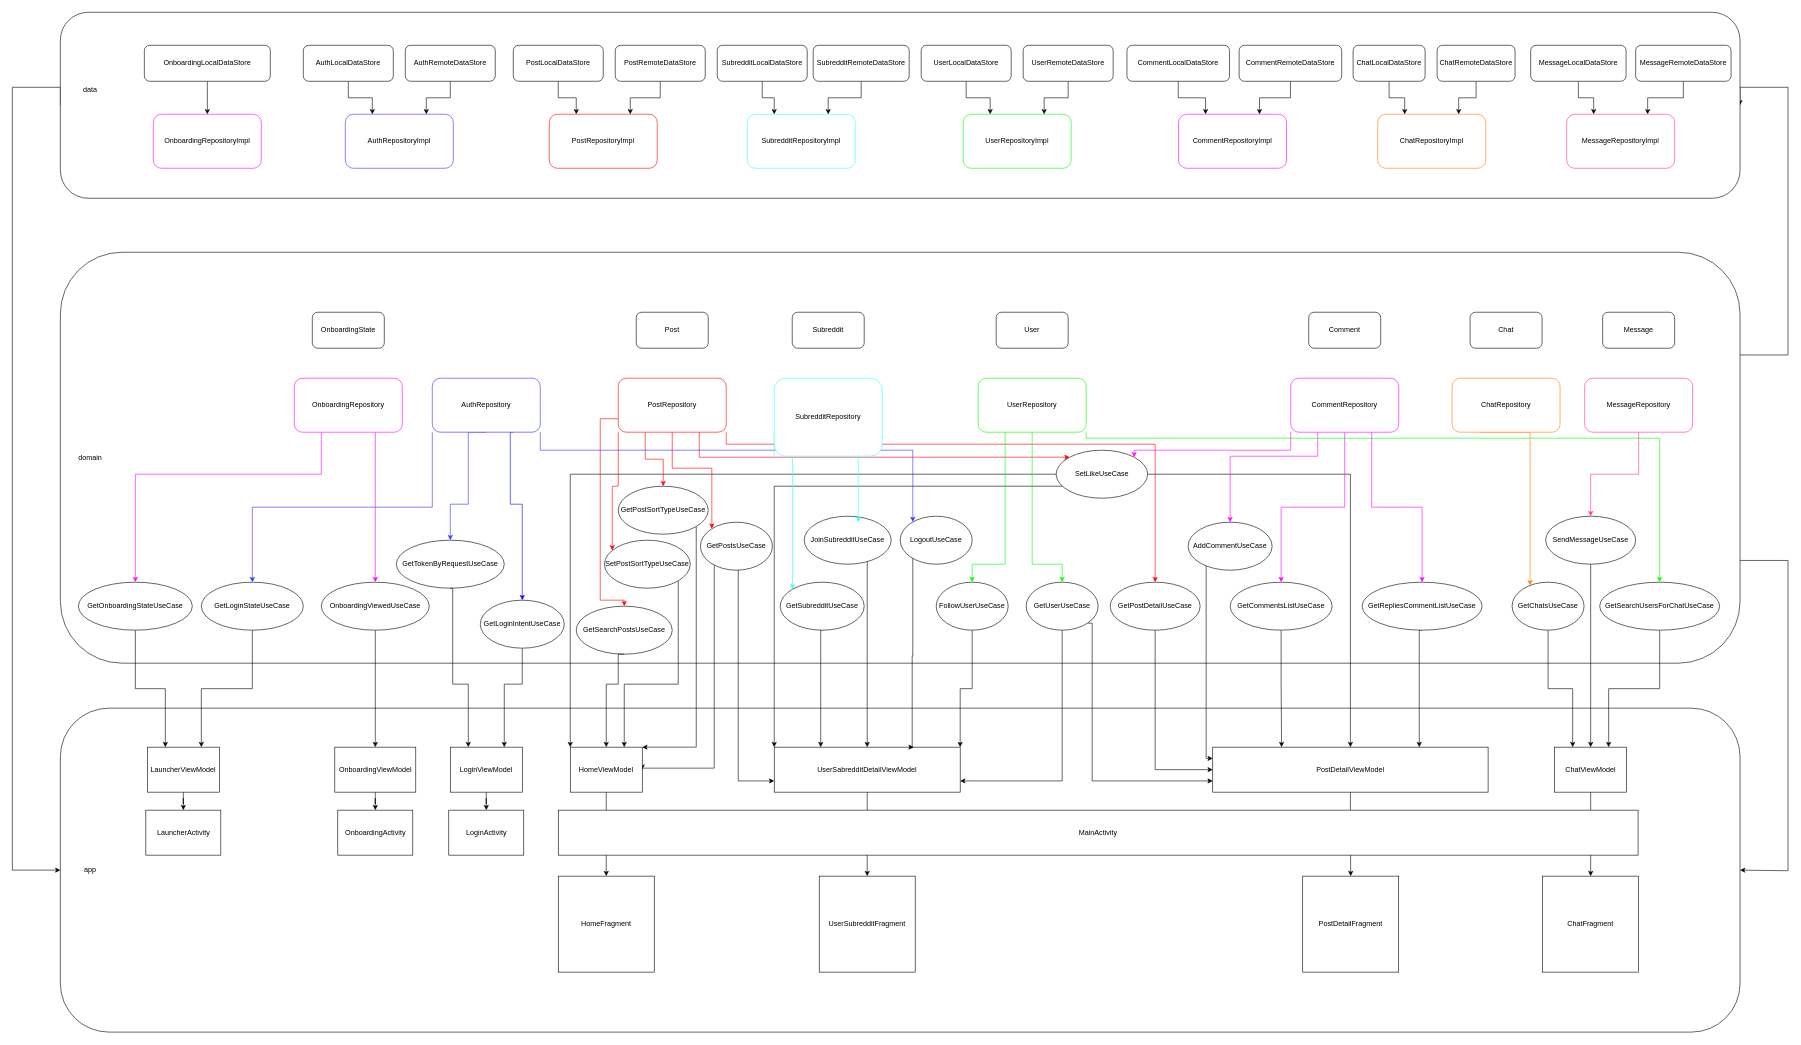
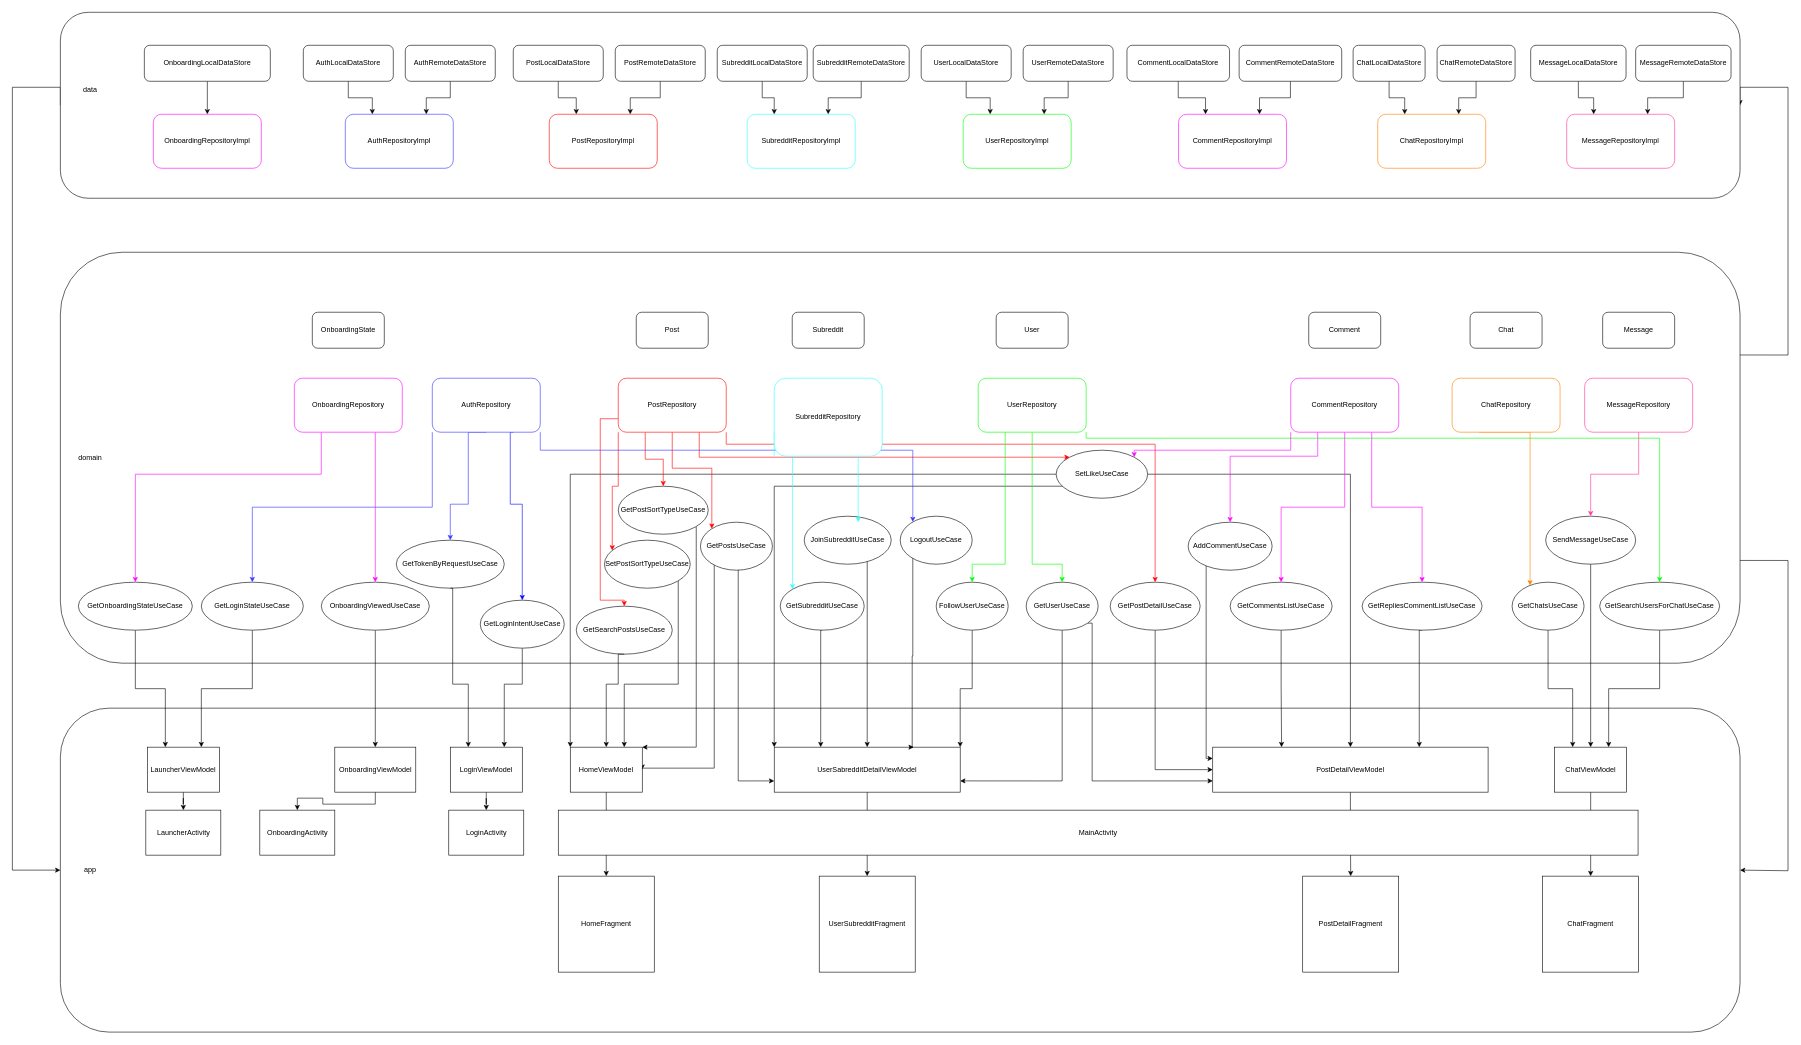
(375, 833) -> (297, 833)
